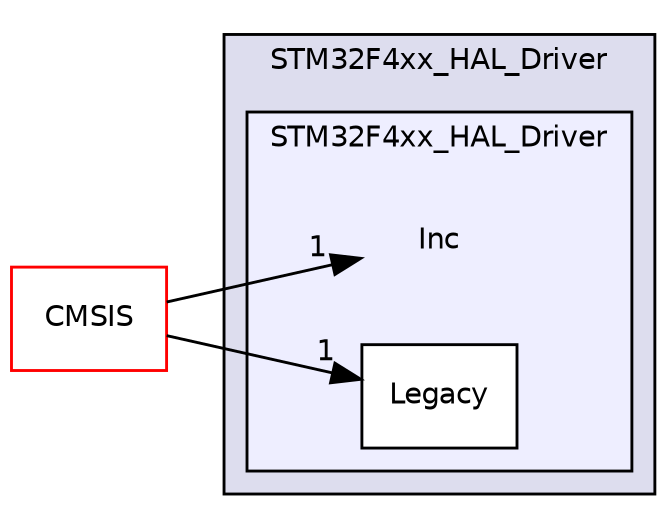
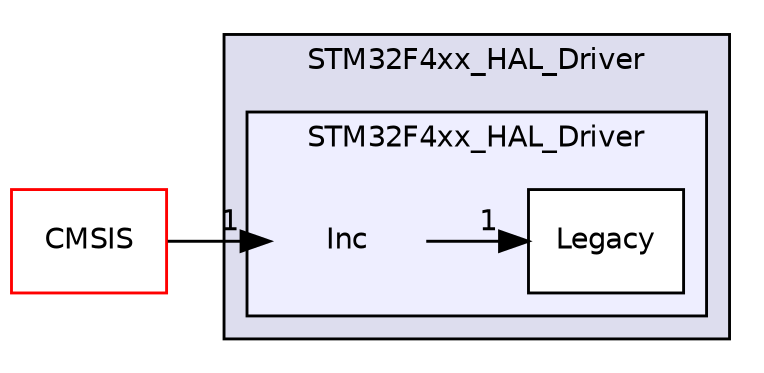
(266, 358) -> (463, 241)
